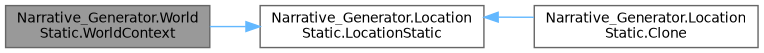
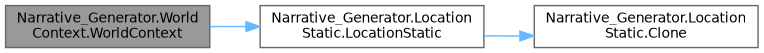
(516, 17) -> (502, 36)
(108, 27) -> (108, 27)
